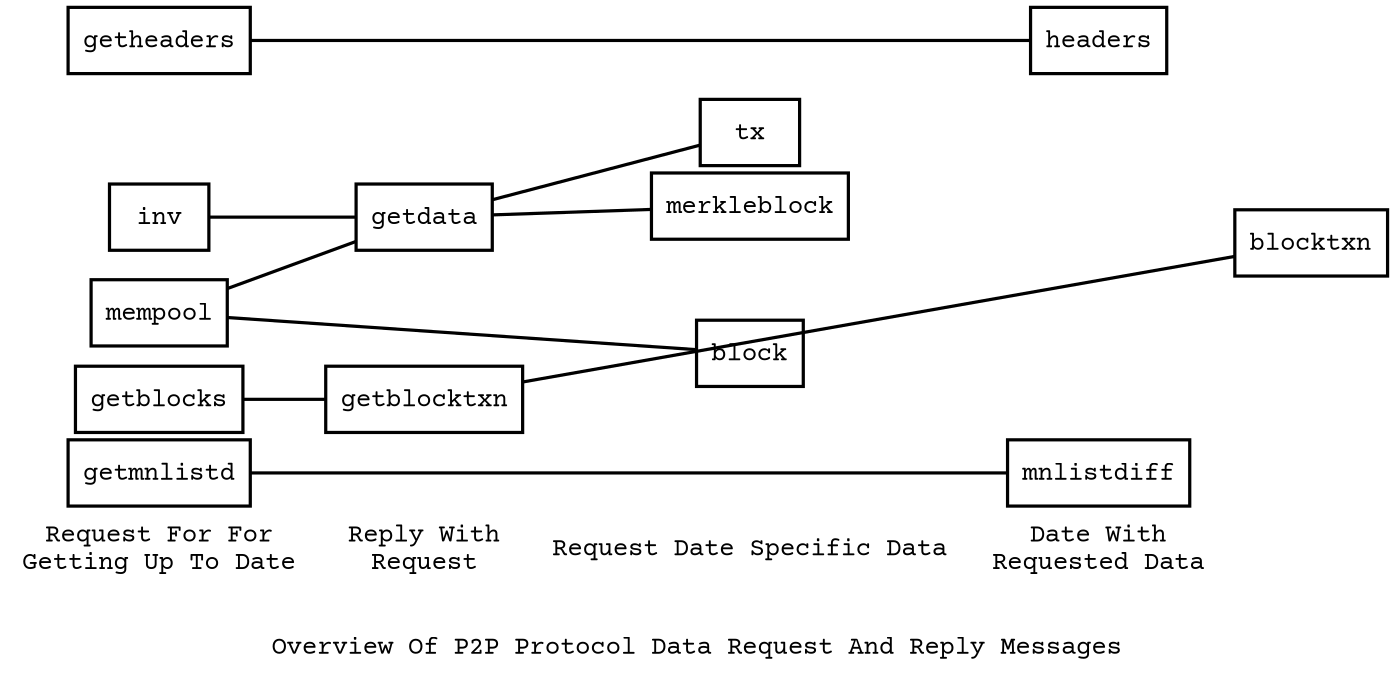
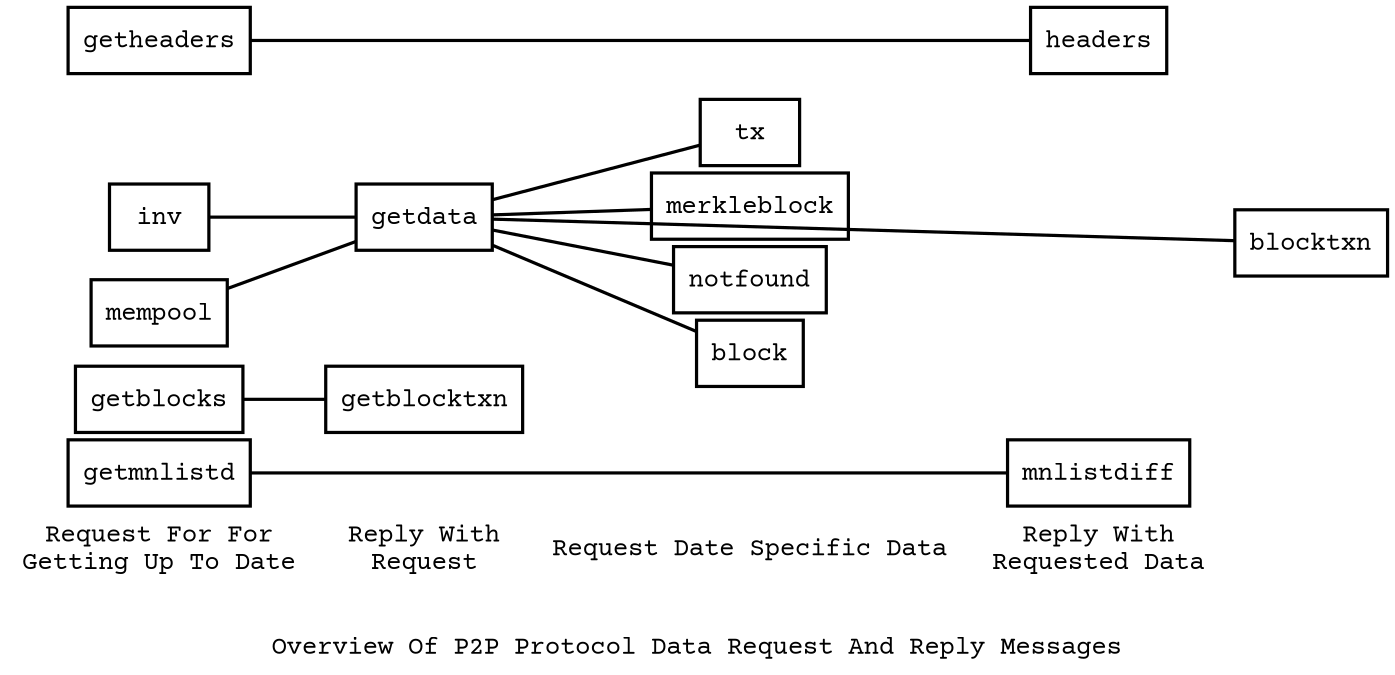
none -> (750, 280)
(879, 319) -> (864, 230)
(462, 334) -> (595, 288)
(1099, 548) -> (1099, 548)
